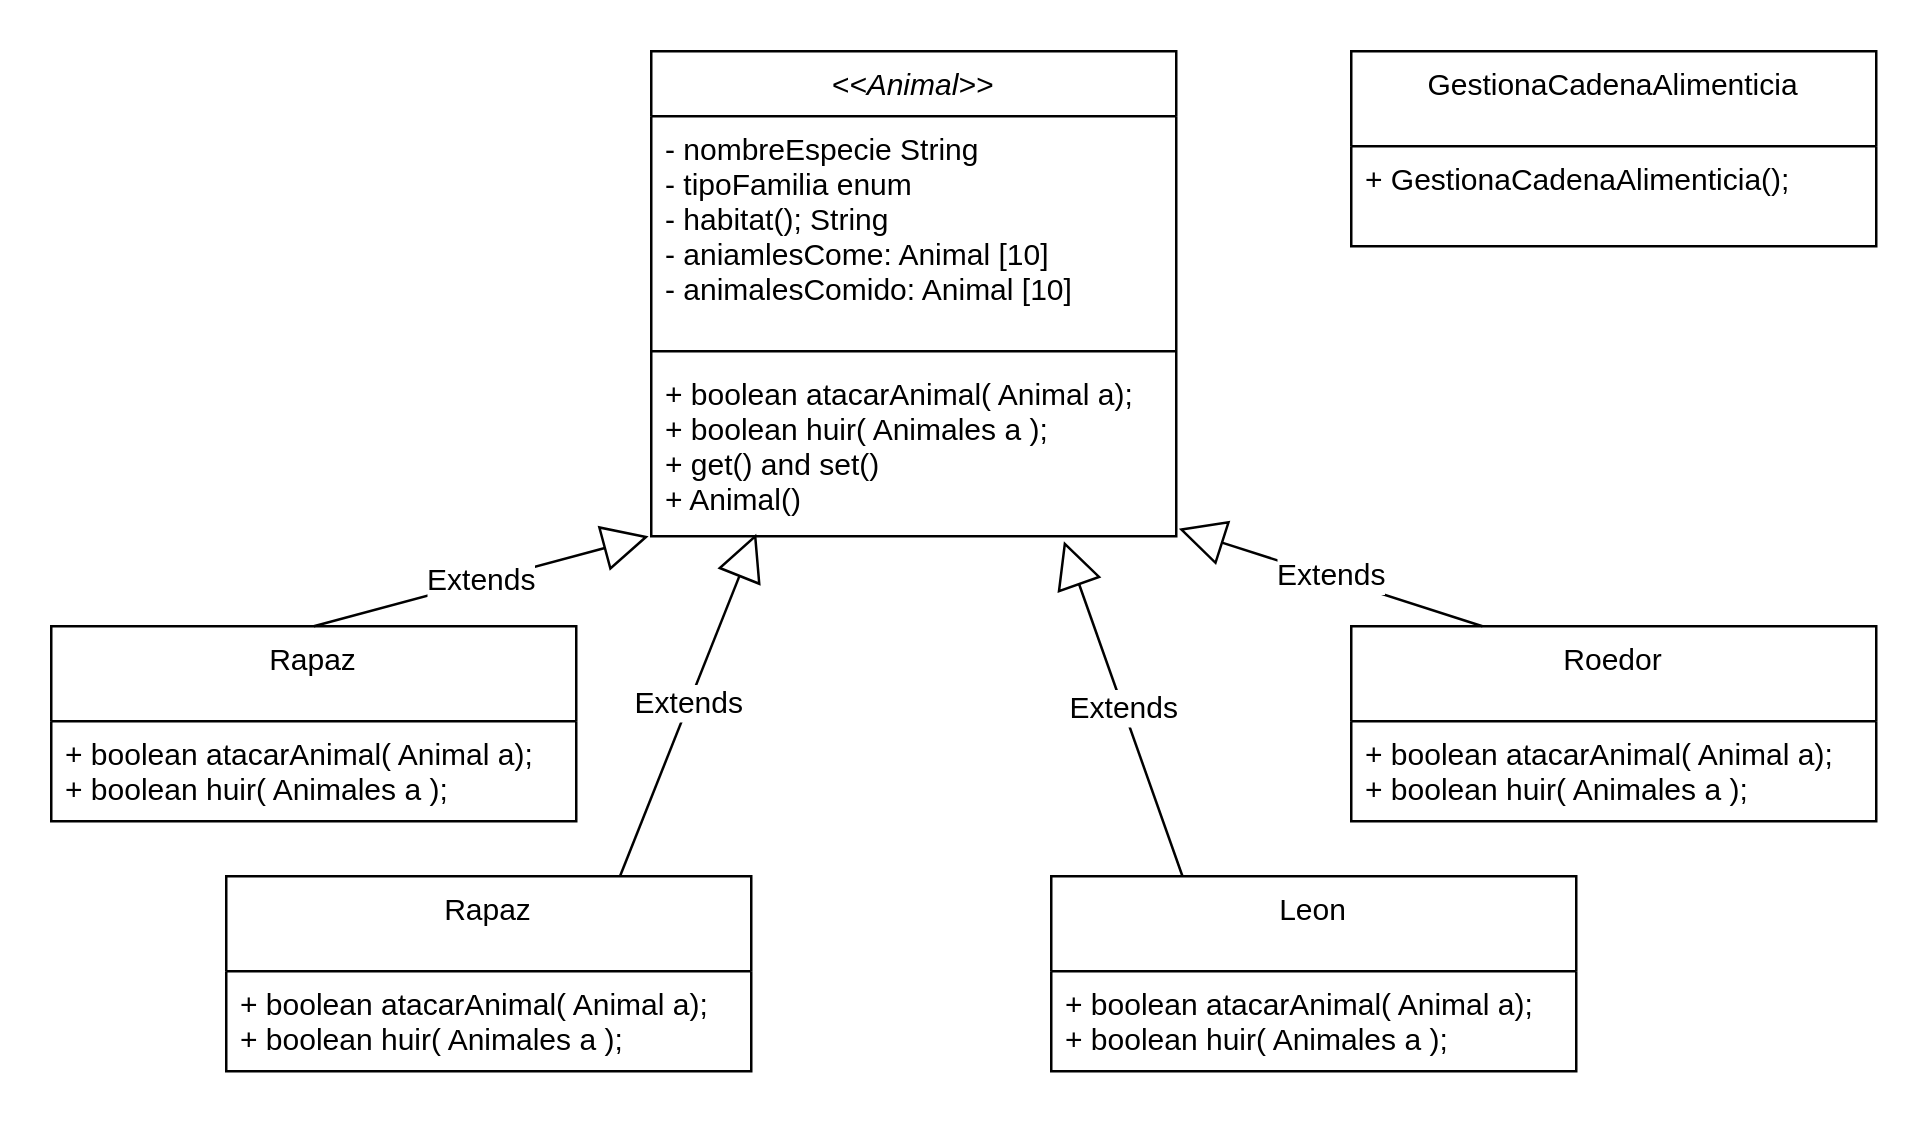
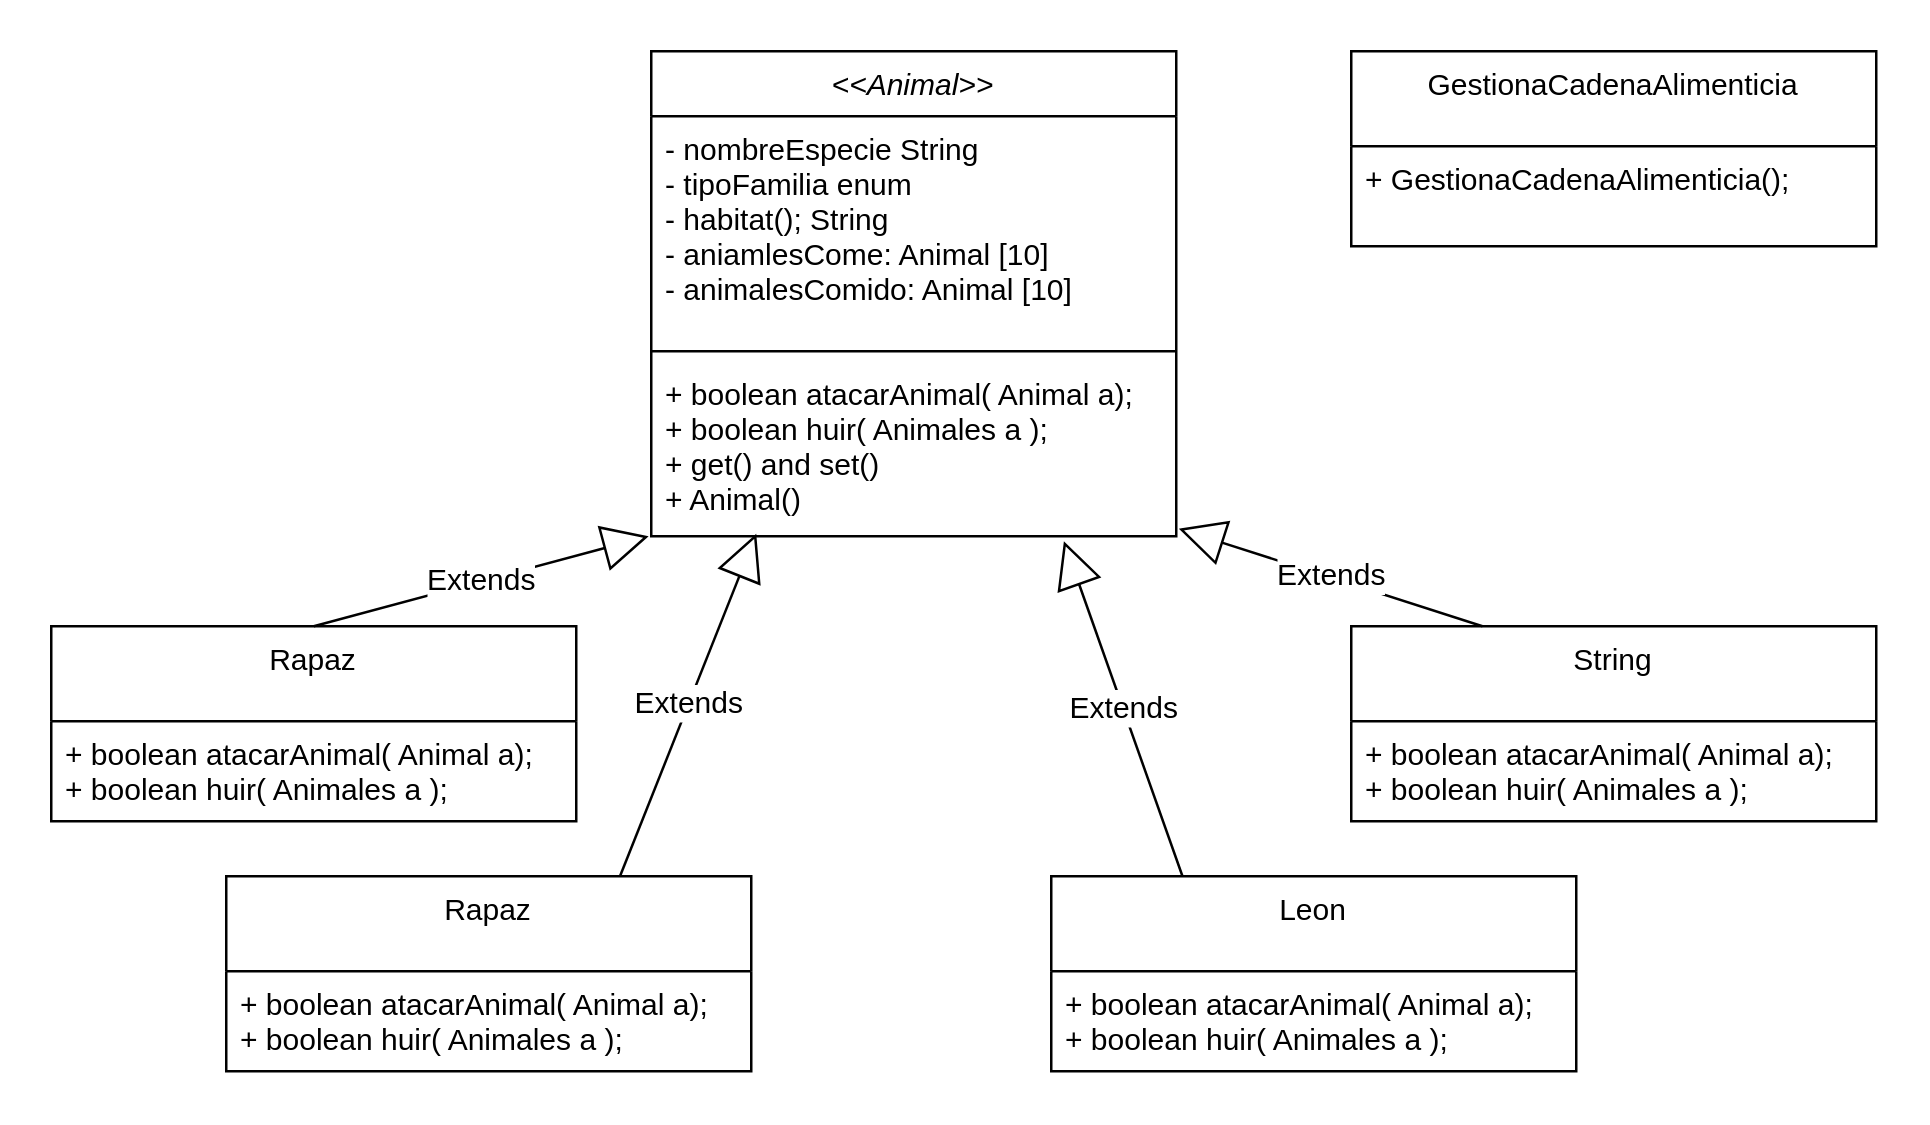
(1613, 660) -> (1613, 660)
